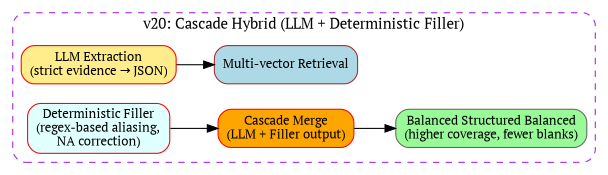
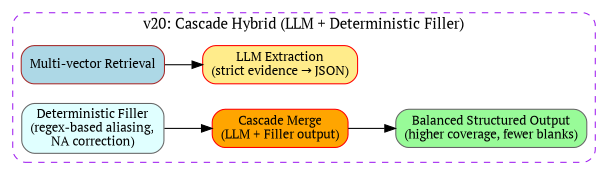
(190, 65) -> (178, 65)
(99, 128) -> (93, 128)
(491, 128) -> (491, 128)
